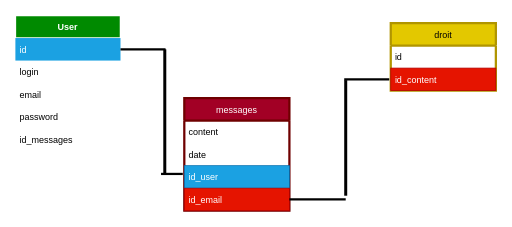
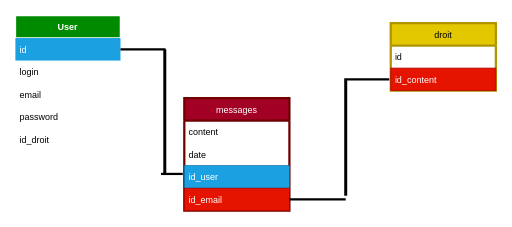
(46, 140) -> (37, 140)
